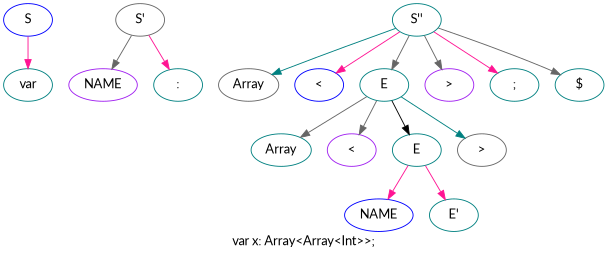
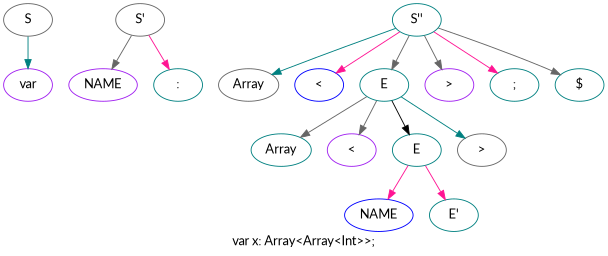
(28, 20) -> (28, 20)
(28, 48) -> (28, 48)
(28, 85) -> (28, 85)
